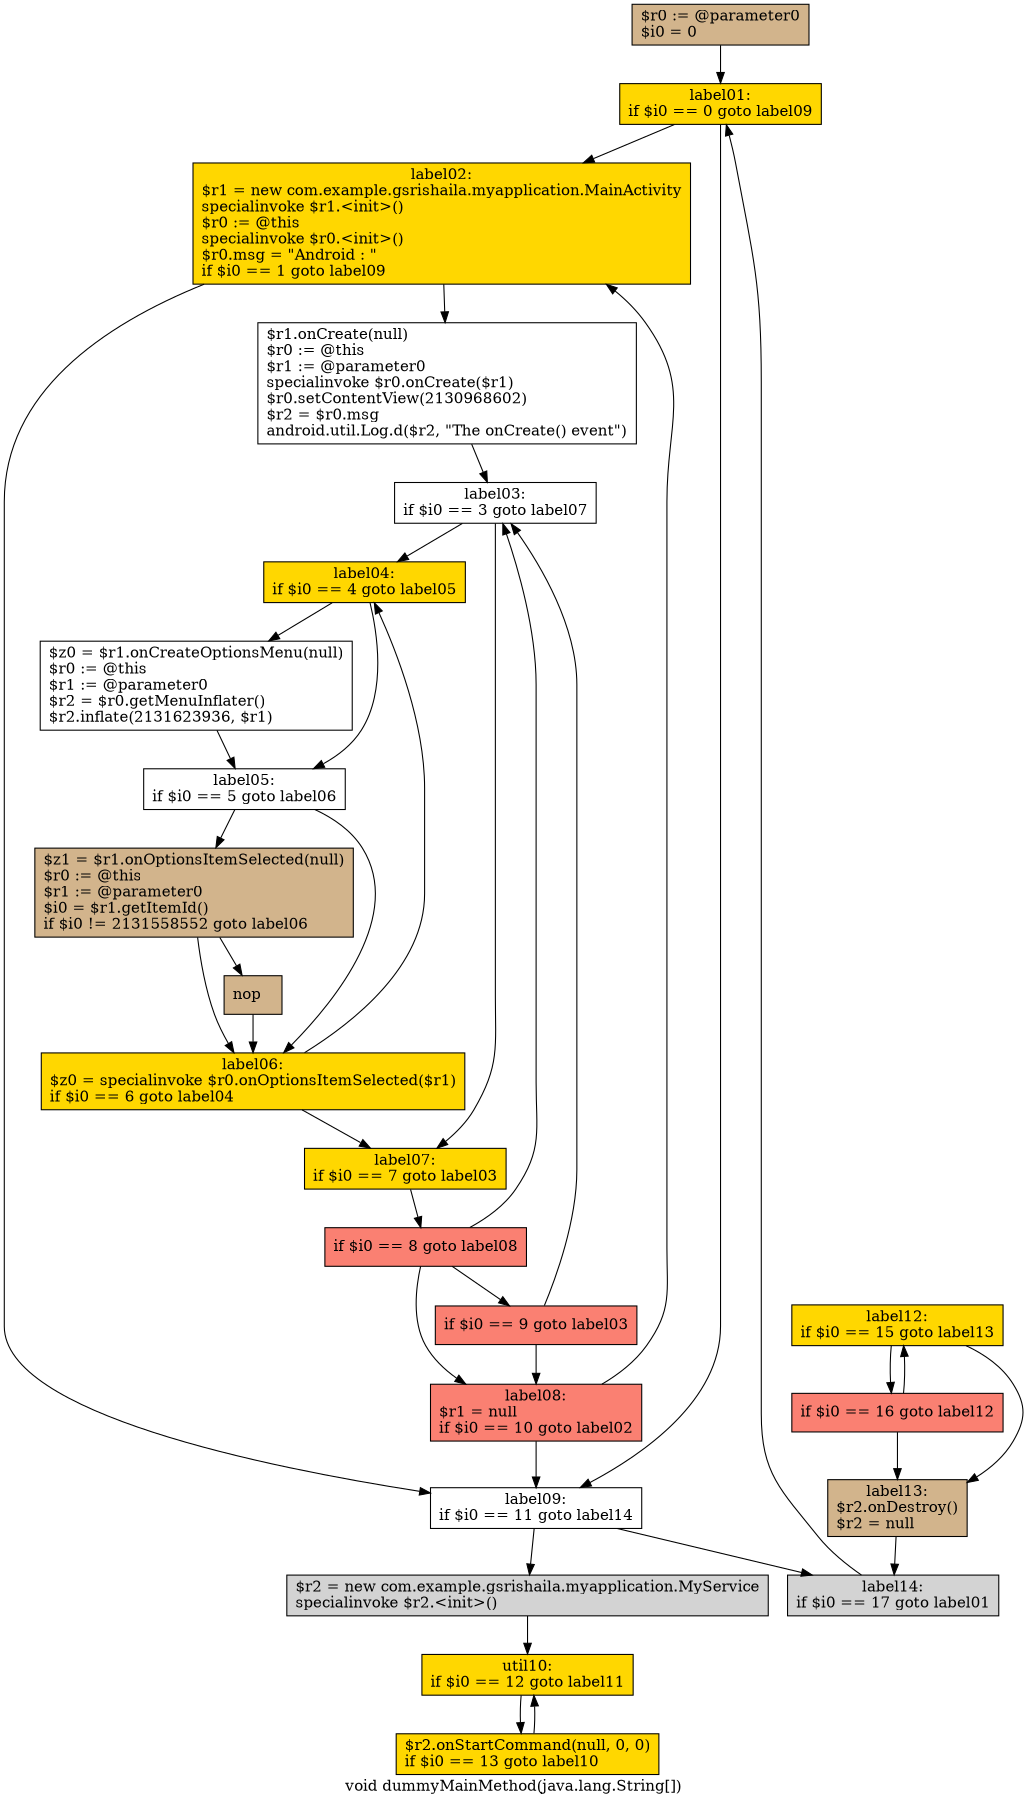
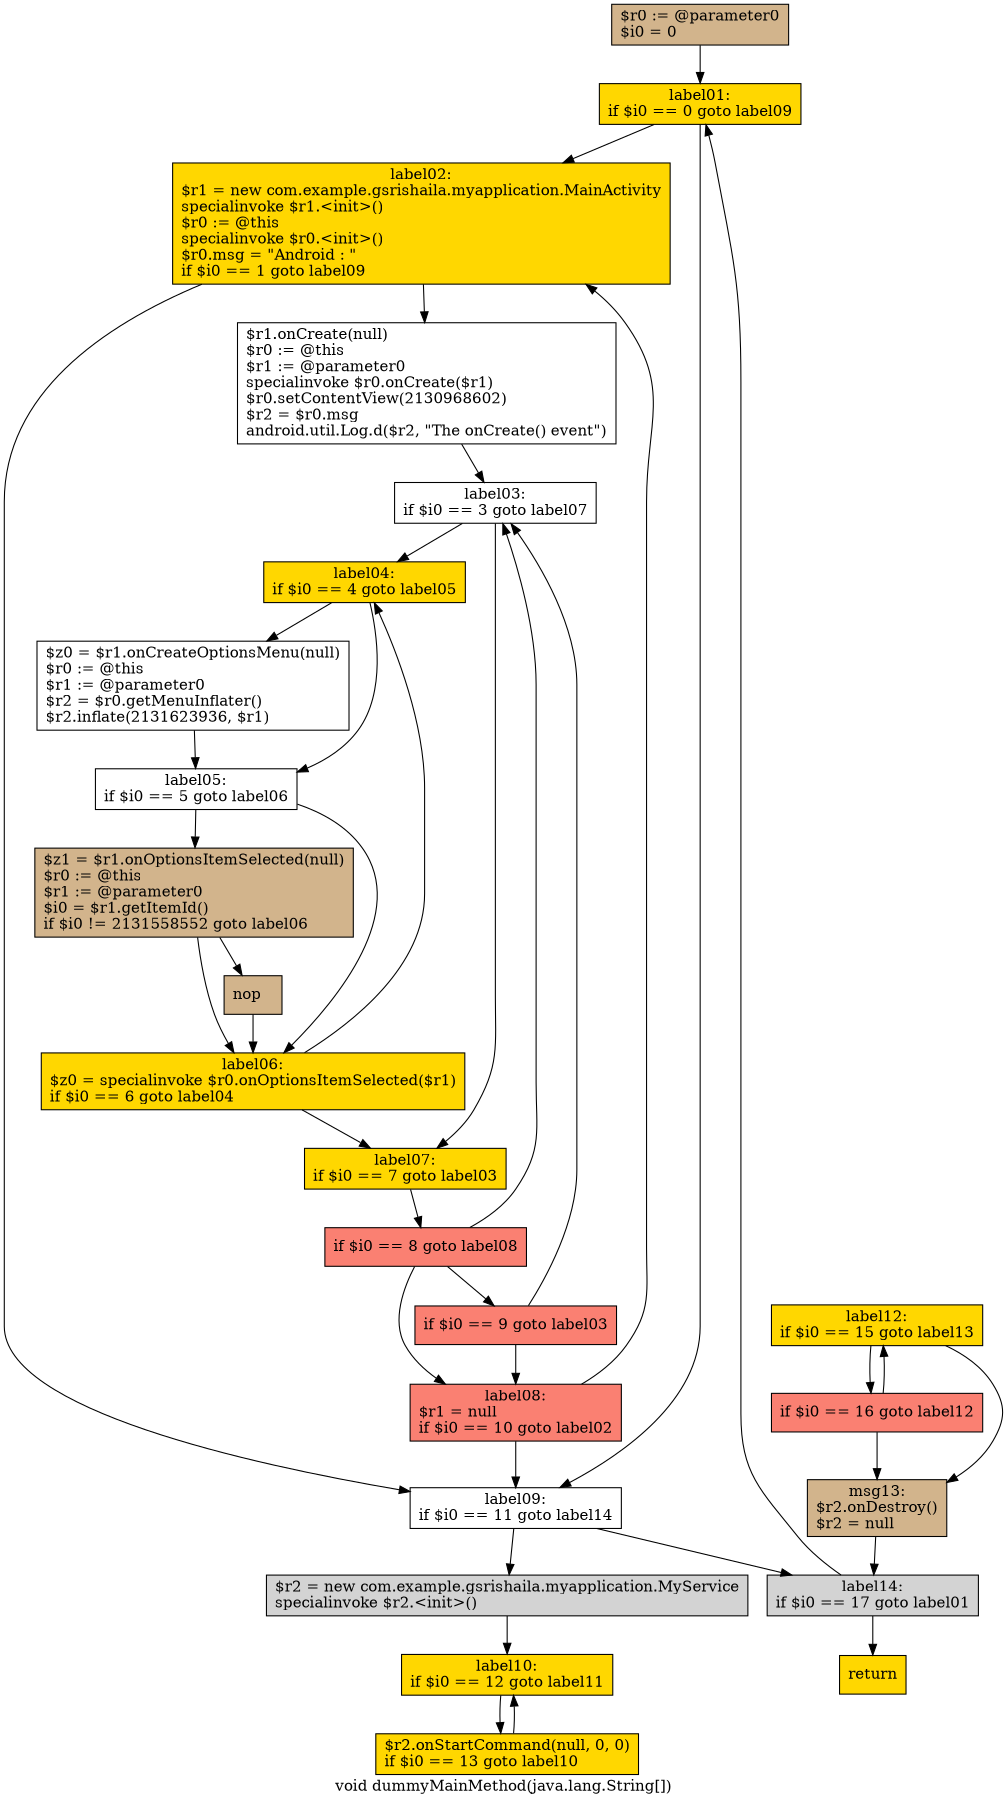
(897, 1508) -> (877, 1508)
(528, 1675) -> (507, 1675)
none -> (873, 1675)
